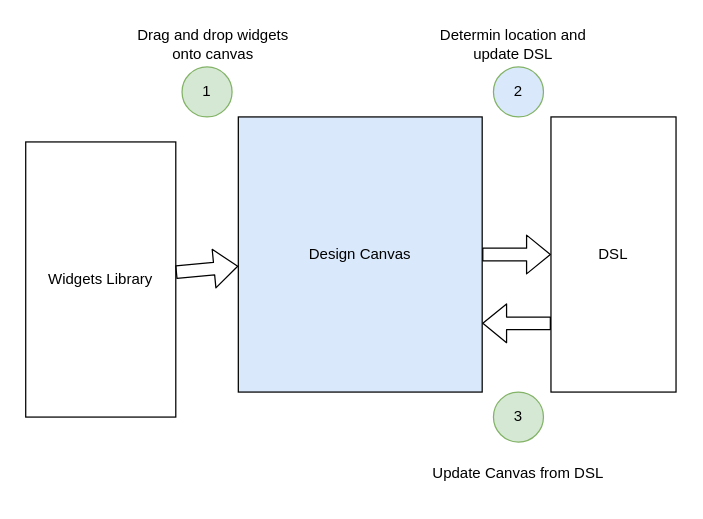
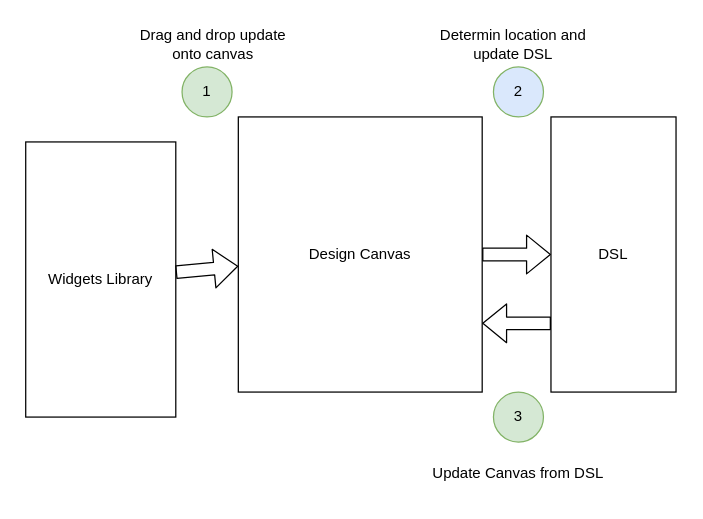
(213, 44) -> (213, 44)
(360, 254) -> (360, 254)
